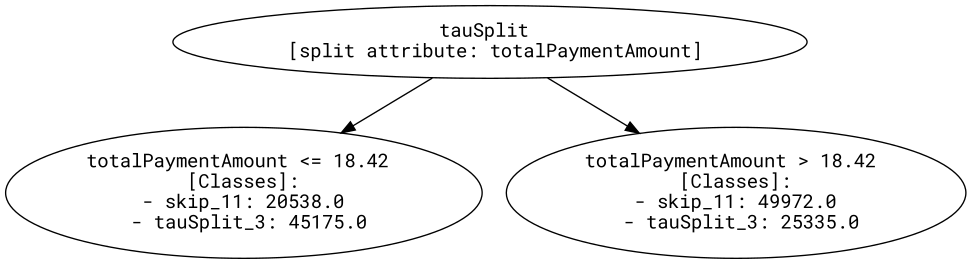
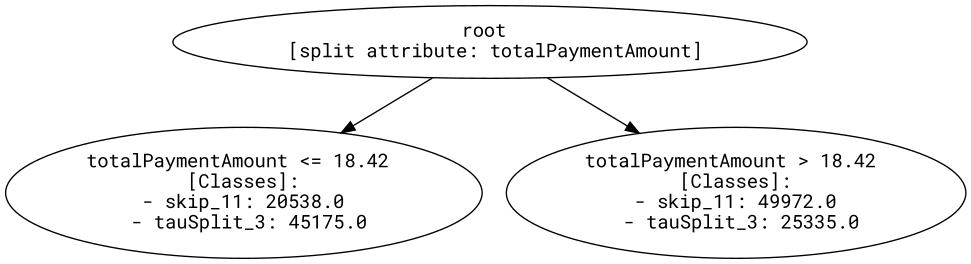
(490, 42) -> (490, 42)
